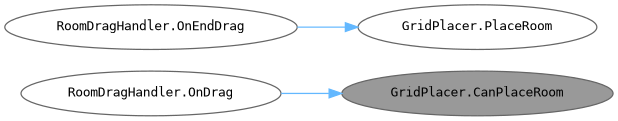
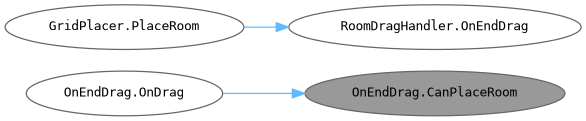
(321, 27) -> (260, 27)
(151, 93) -> (124, 93)
(477, 93) -> (435, 93)
